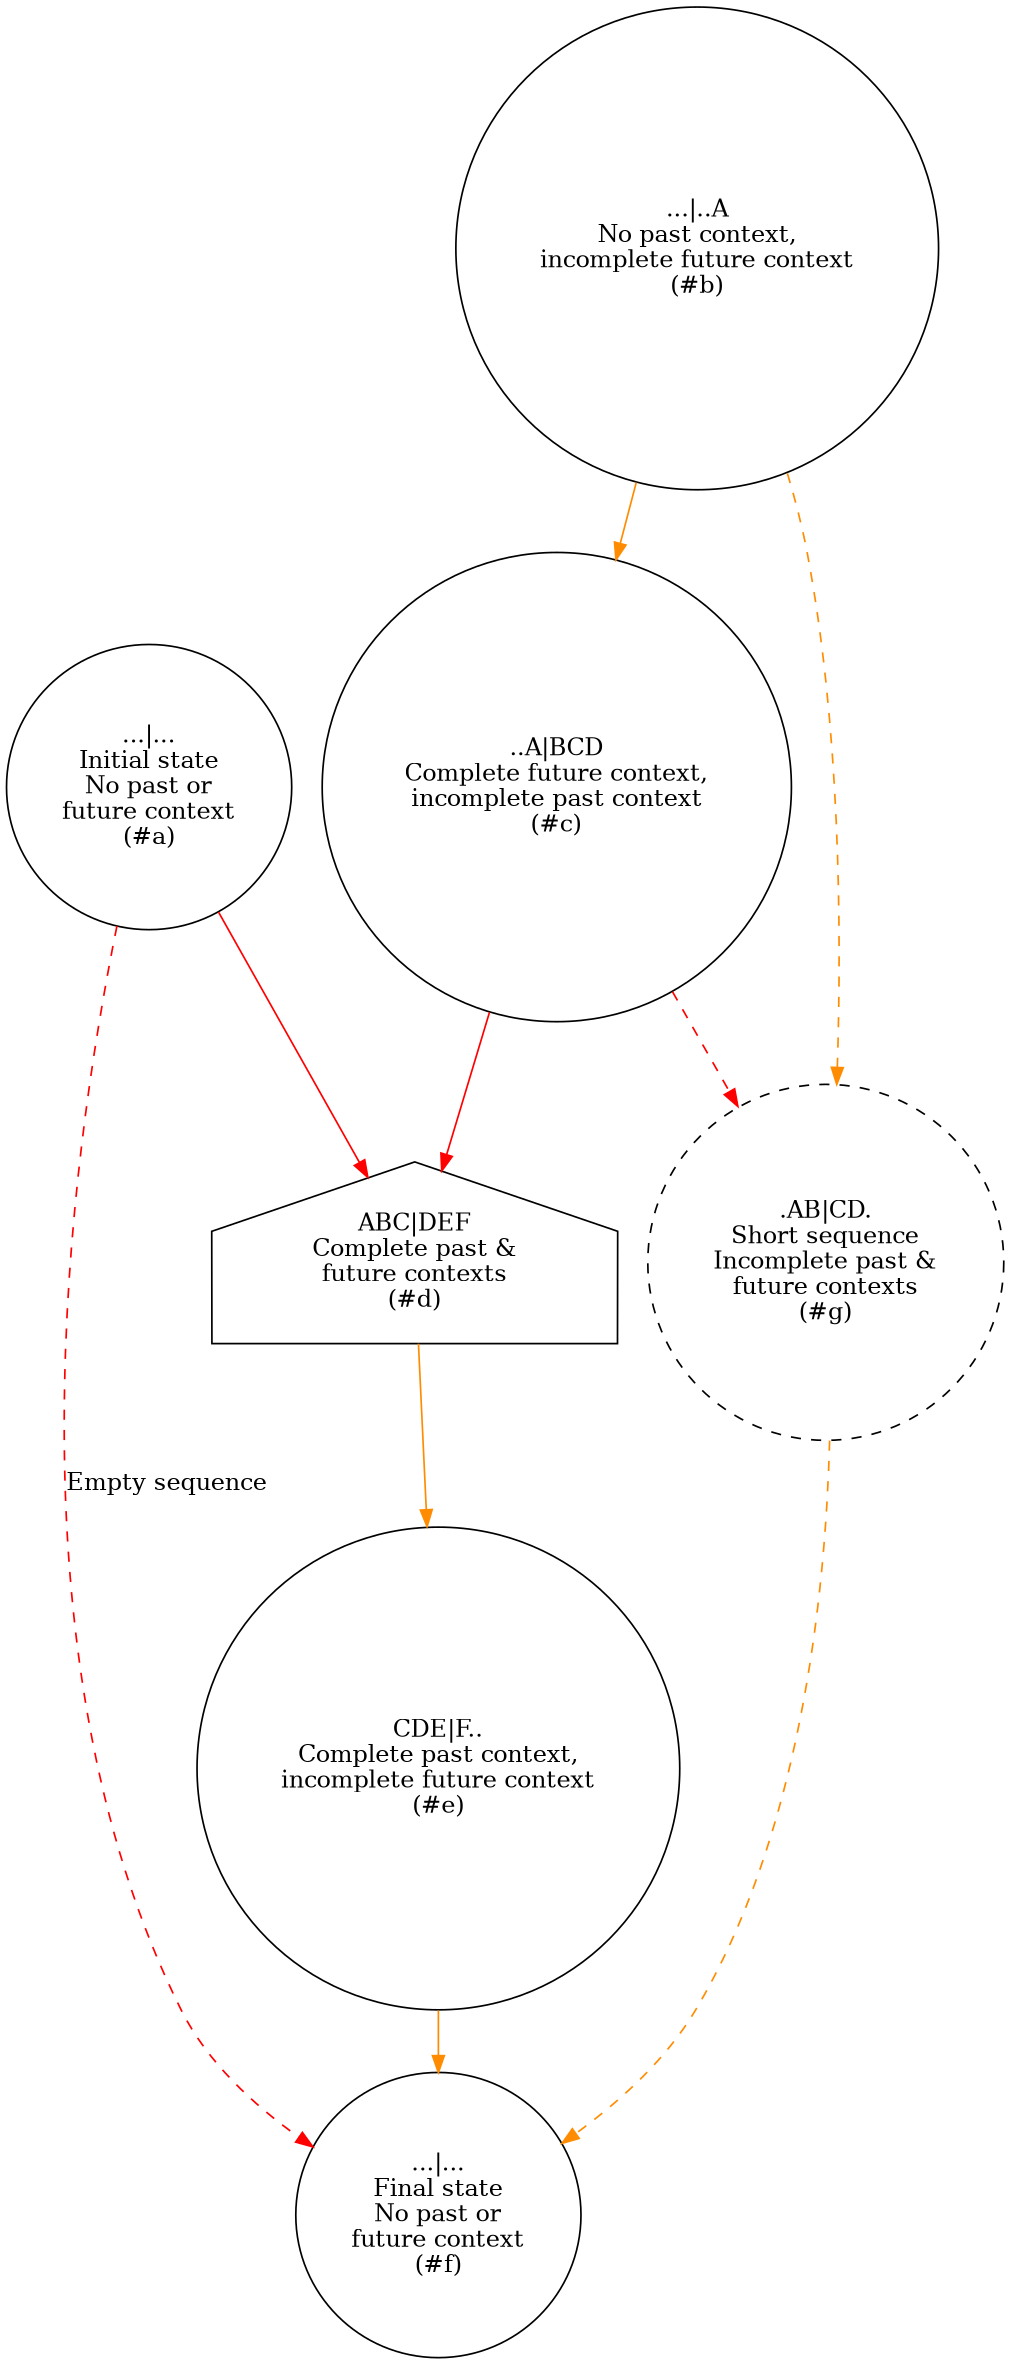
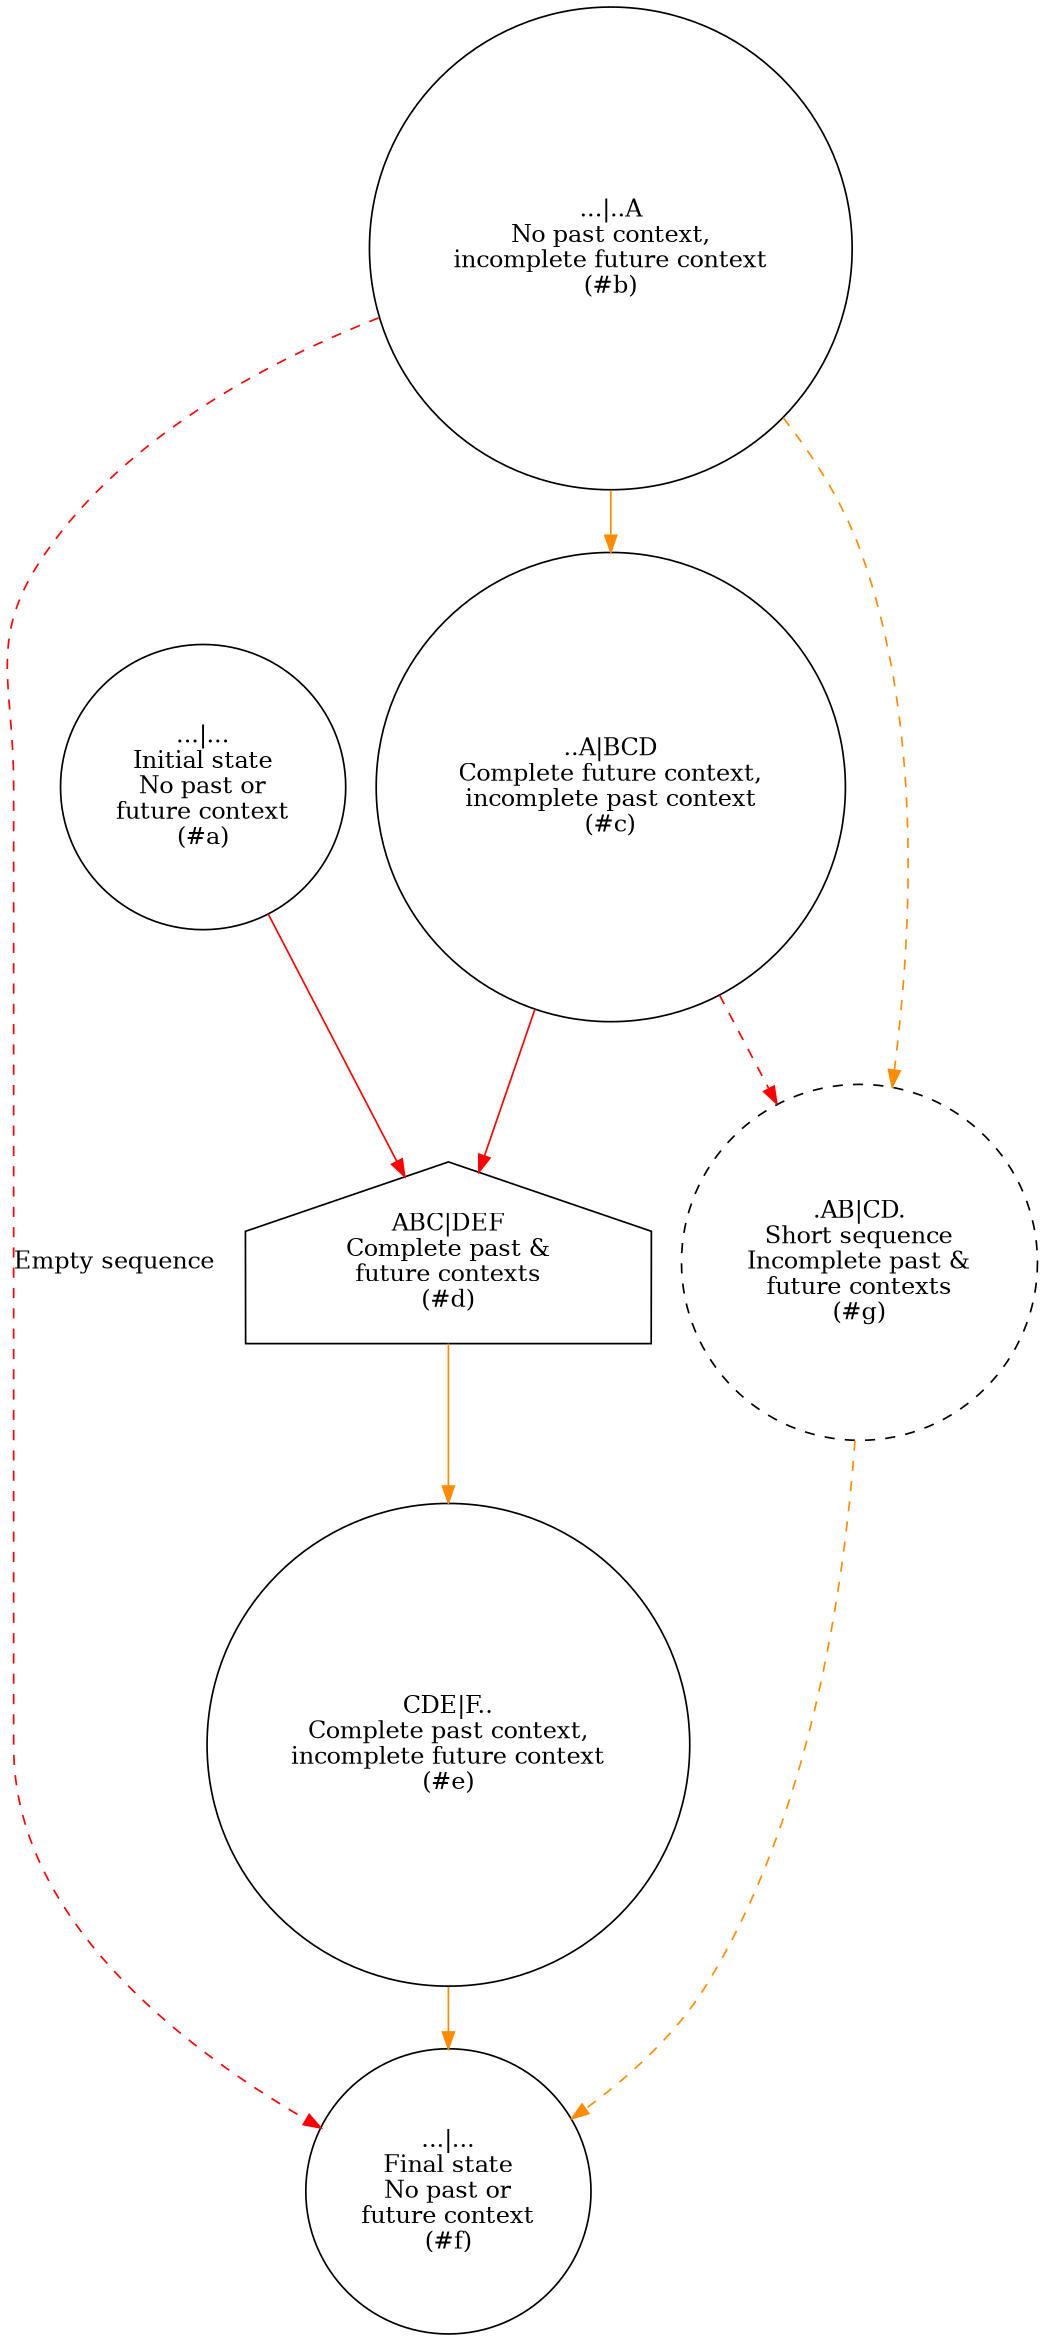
(69, 1562) -> (14, 1186)
